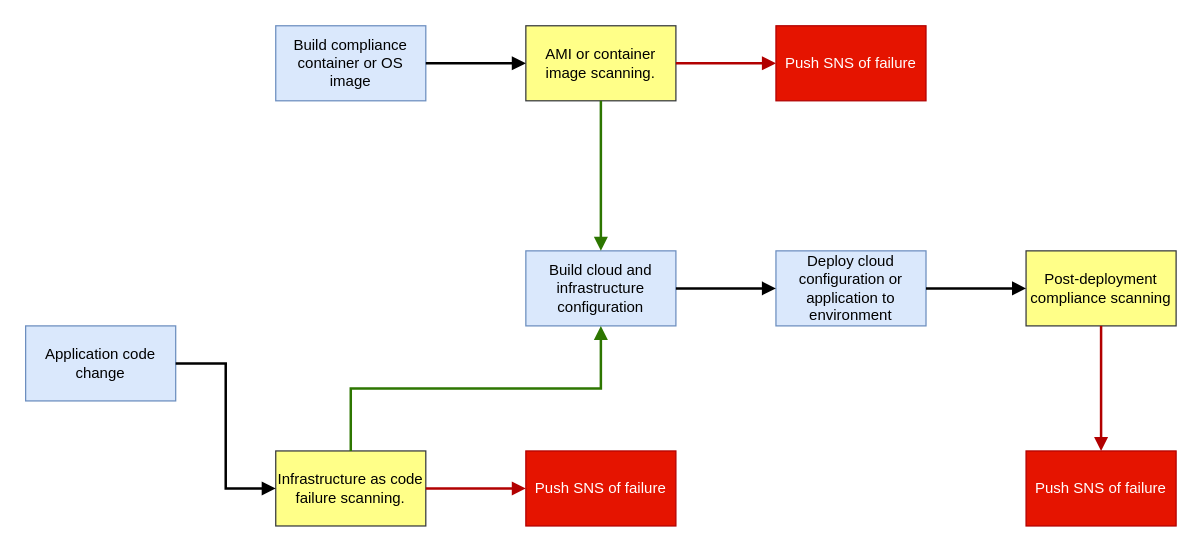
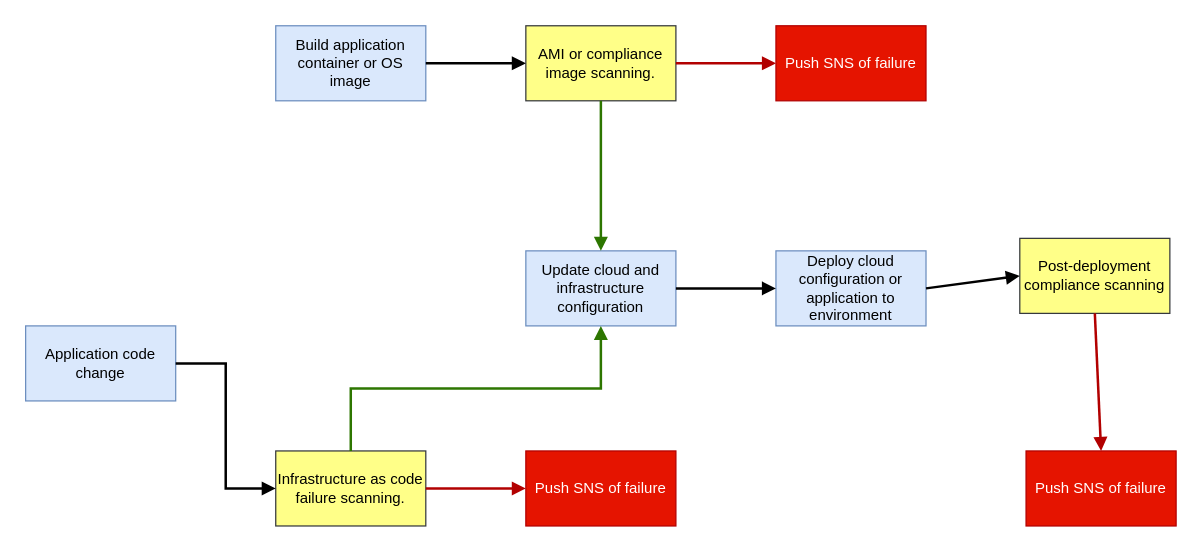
(351, 63) -> (351, 63)
(601, 63) -> (601, 63)
(601, 288) -> (601, 288)
(1101, 288) -> (1094, 276)
